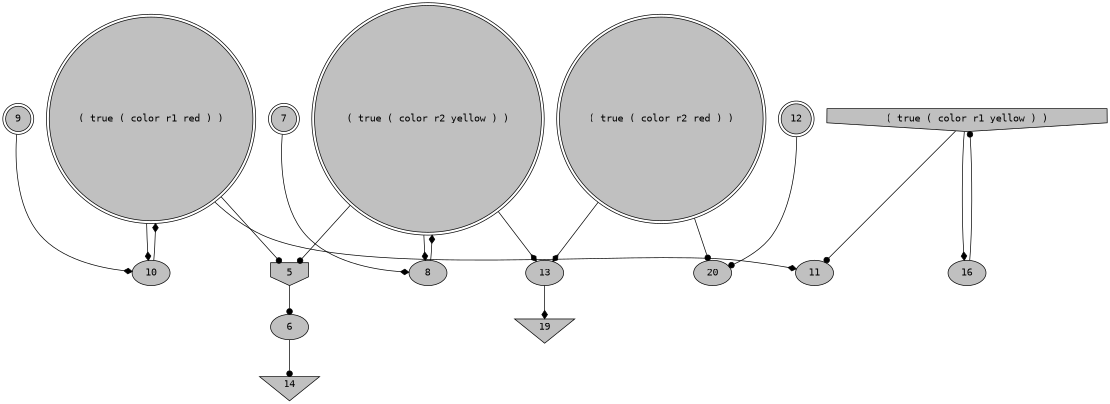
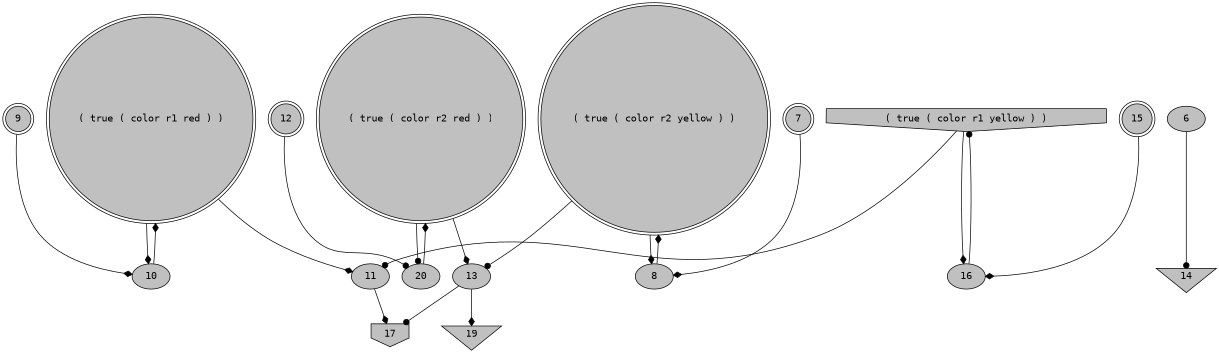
none -> (1137, 119)
(515, 233) -> (532, 235)
none -> (425, 248)
(290, 273) -> none
none -> (390, 334)
